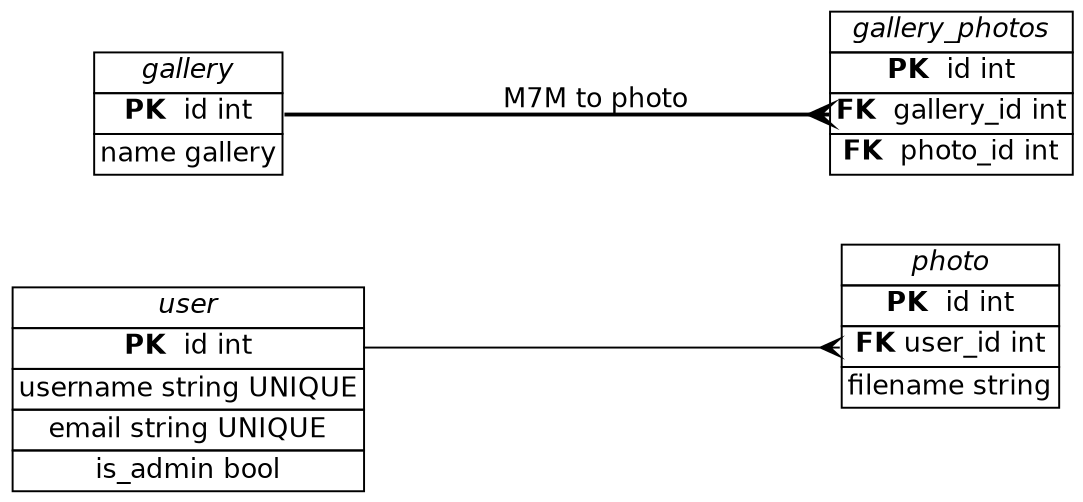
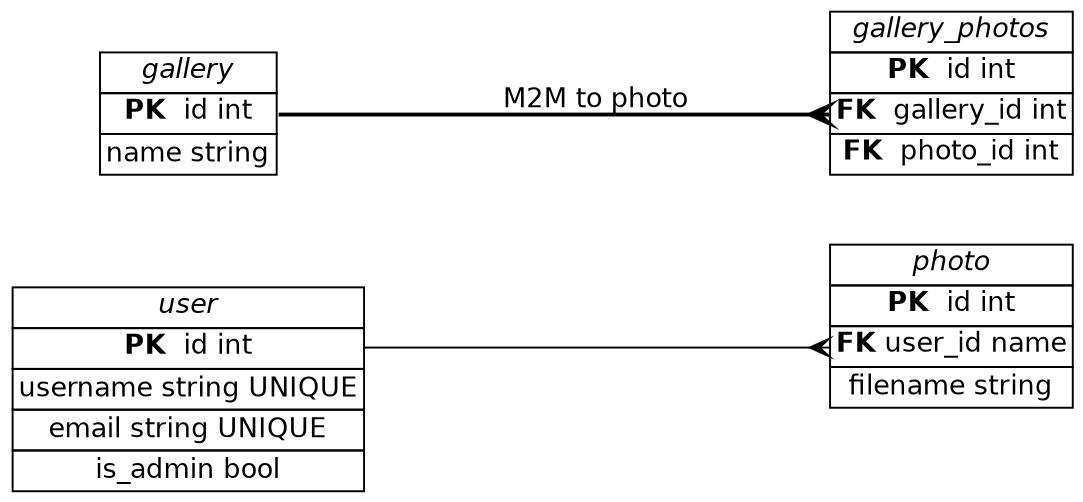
(596, 100) -> (596, 100)
(188, 153) -> (188, 153)
(975, 344) -> (976, 344)
